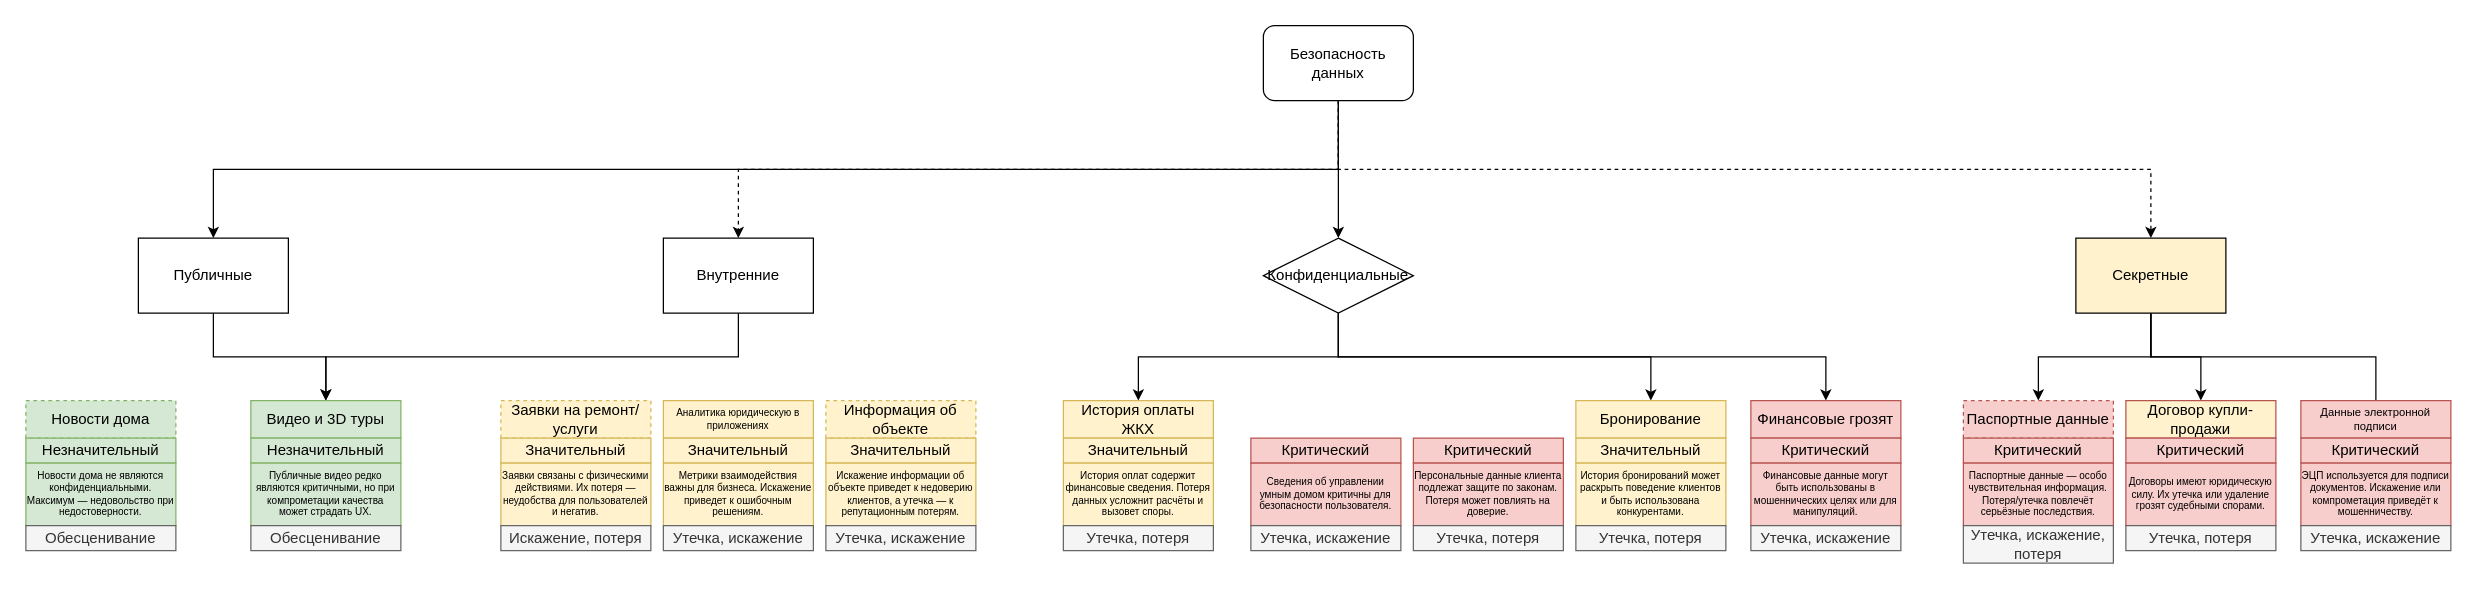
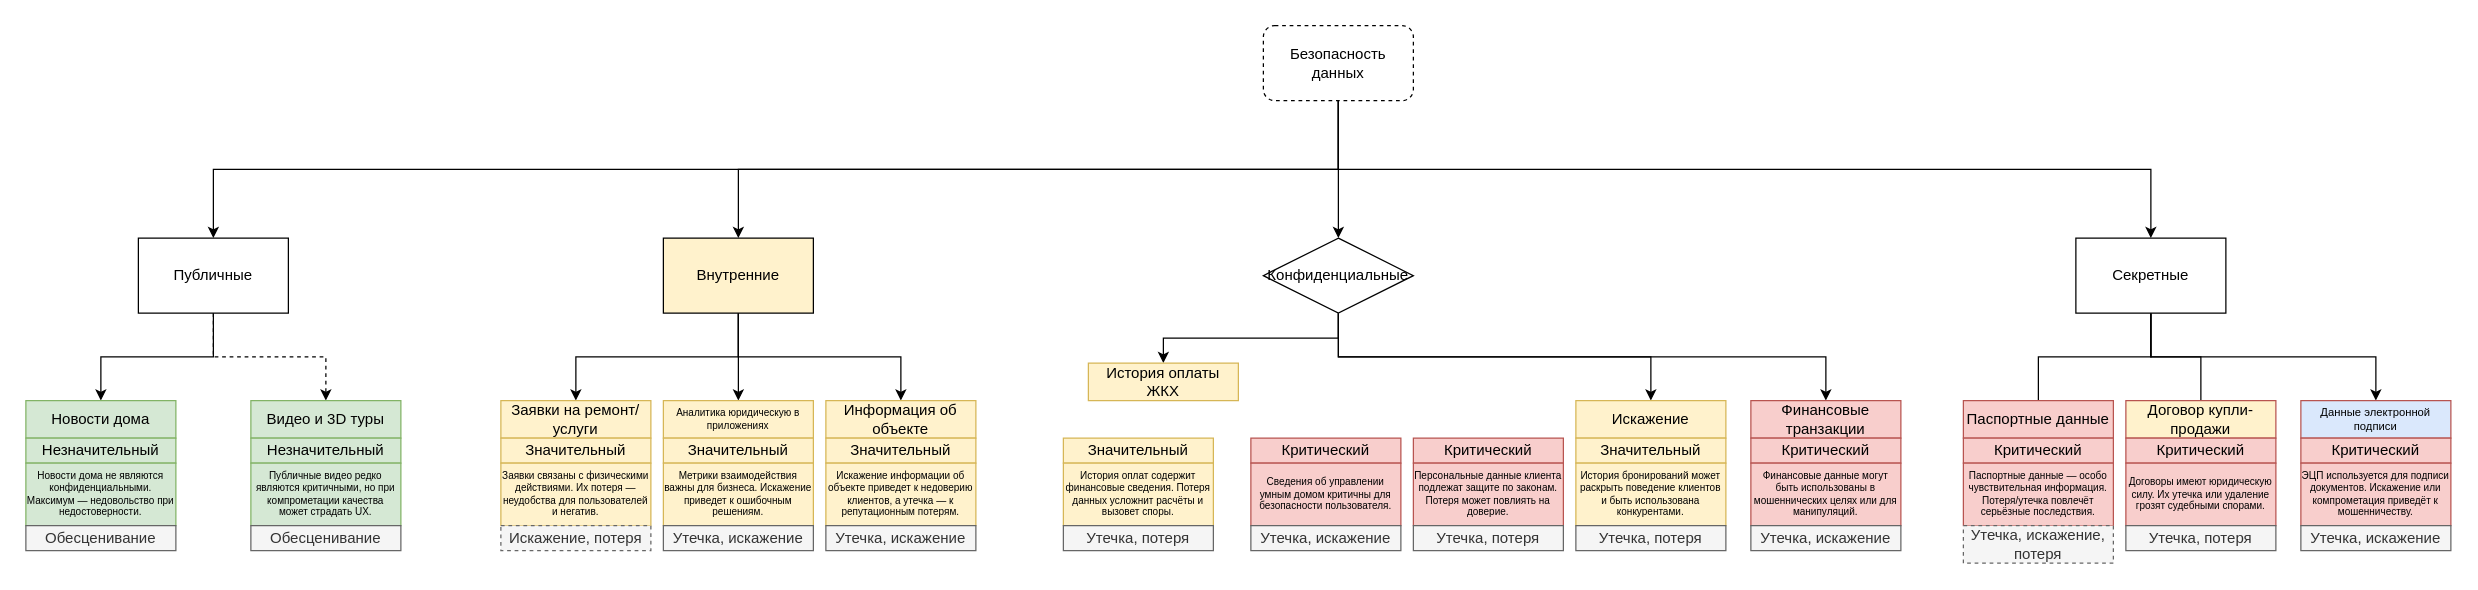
(1338, 63) -> (1338, 63)
(1774, 169) -> (1774, 169)
(738, 200) -> (738, 200)
(738, 276) -> (738, 276)
(2151, 276) -> (2151, 276)
none -> (139, 357)
(268, 357) -> (268, 357)
(451, 357) -> (738, 376)
none -> (838, 357)
none -> (576, 375)
(2038, 391) -> (2038, 395)
(2201, 391) -> (2201, 394)
(2376, 394) -> (2376, 391)
(101, 419) -> (101, 419)
(576, 419) -> (576, 419)
(901, 419) -> (901, 419)
(1138, 419) -> (1163, 382)
(1651, 419) -> (1651, 419)
(1826, 419) -> (1826, 419)
(2038, 419) -> (2038, 419)
(2376, 419) -> (2376, 419)
(576, 538) -> (576, 538)
(2038, 544) -> (2038, 544)
